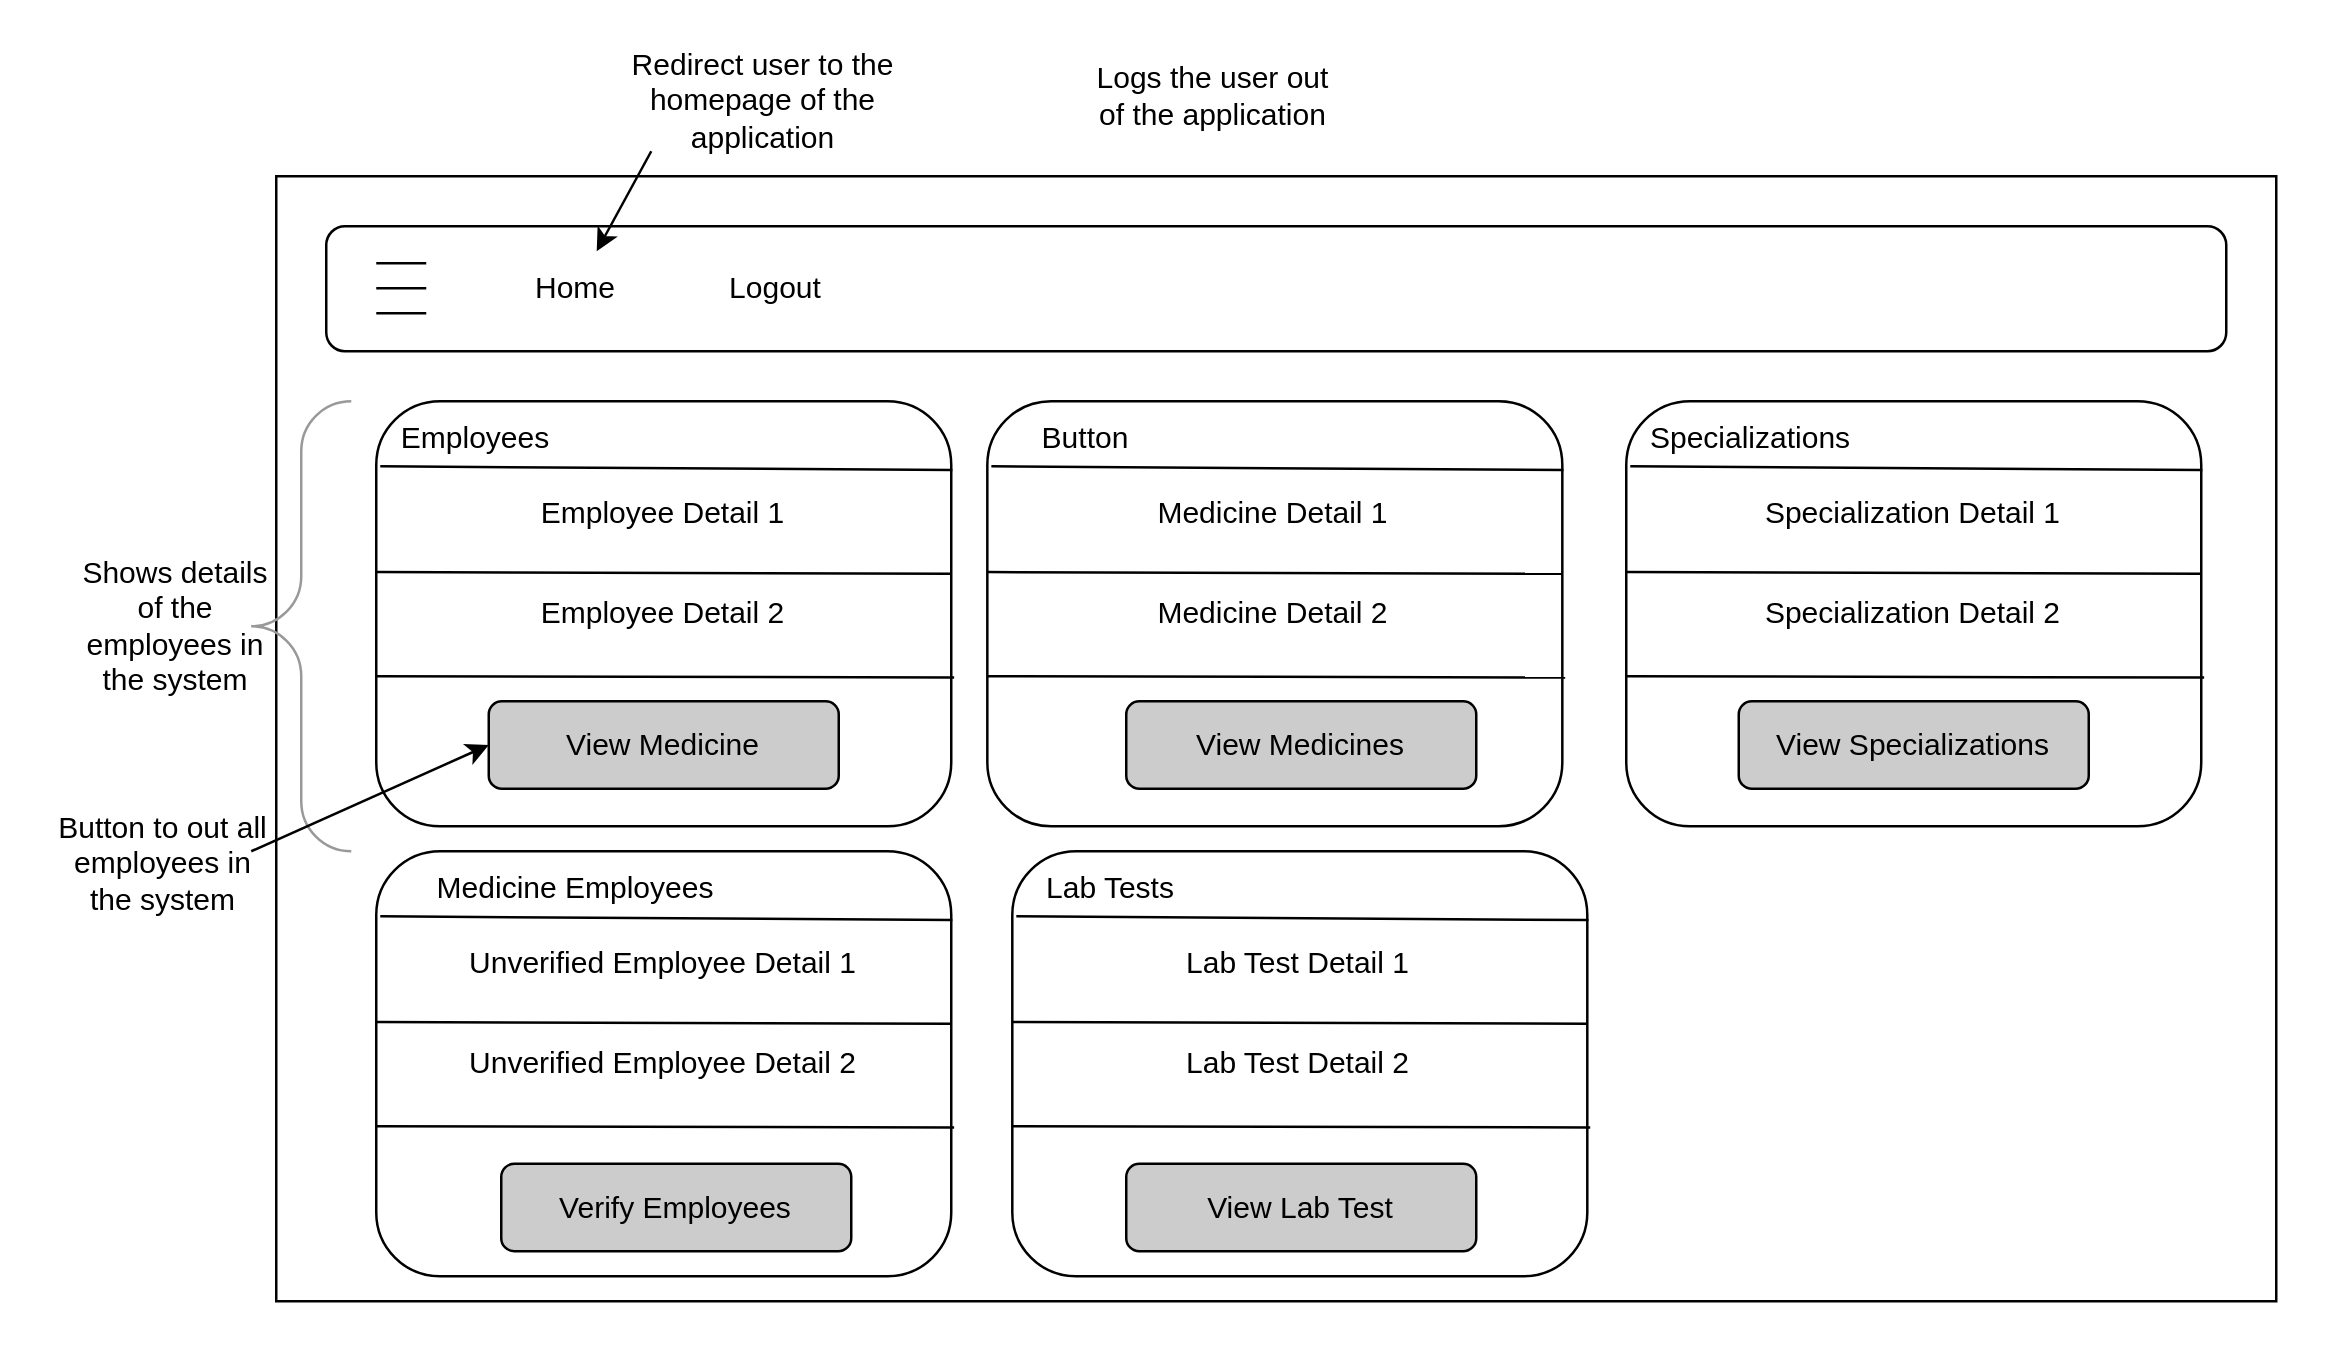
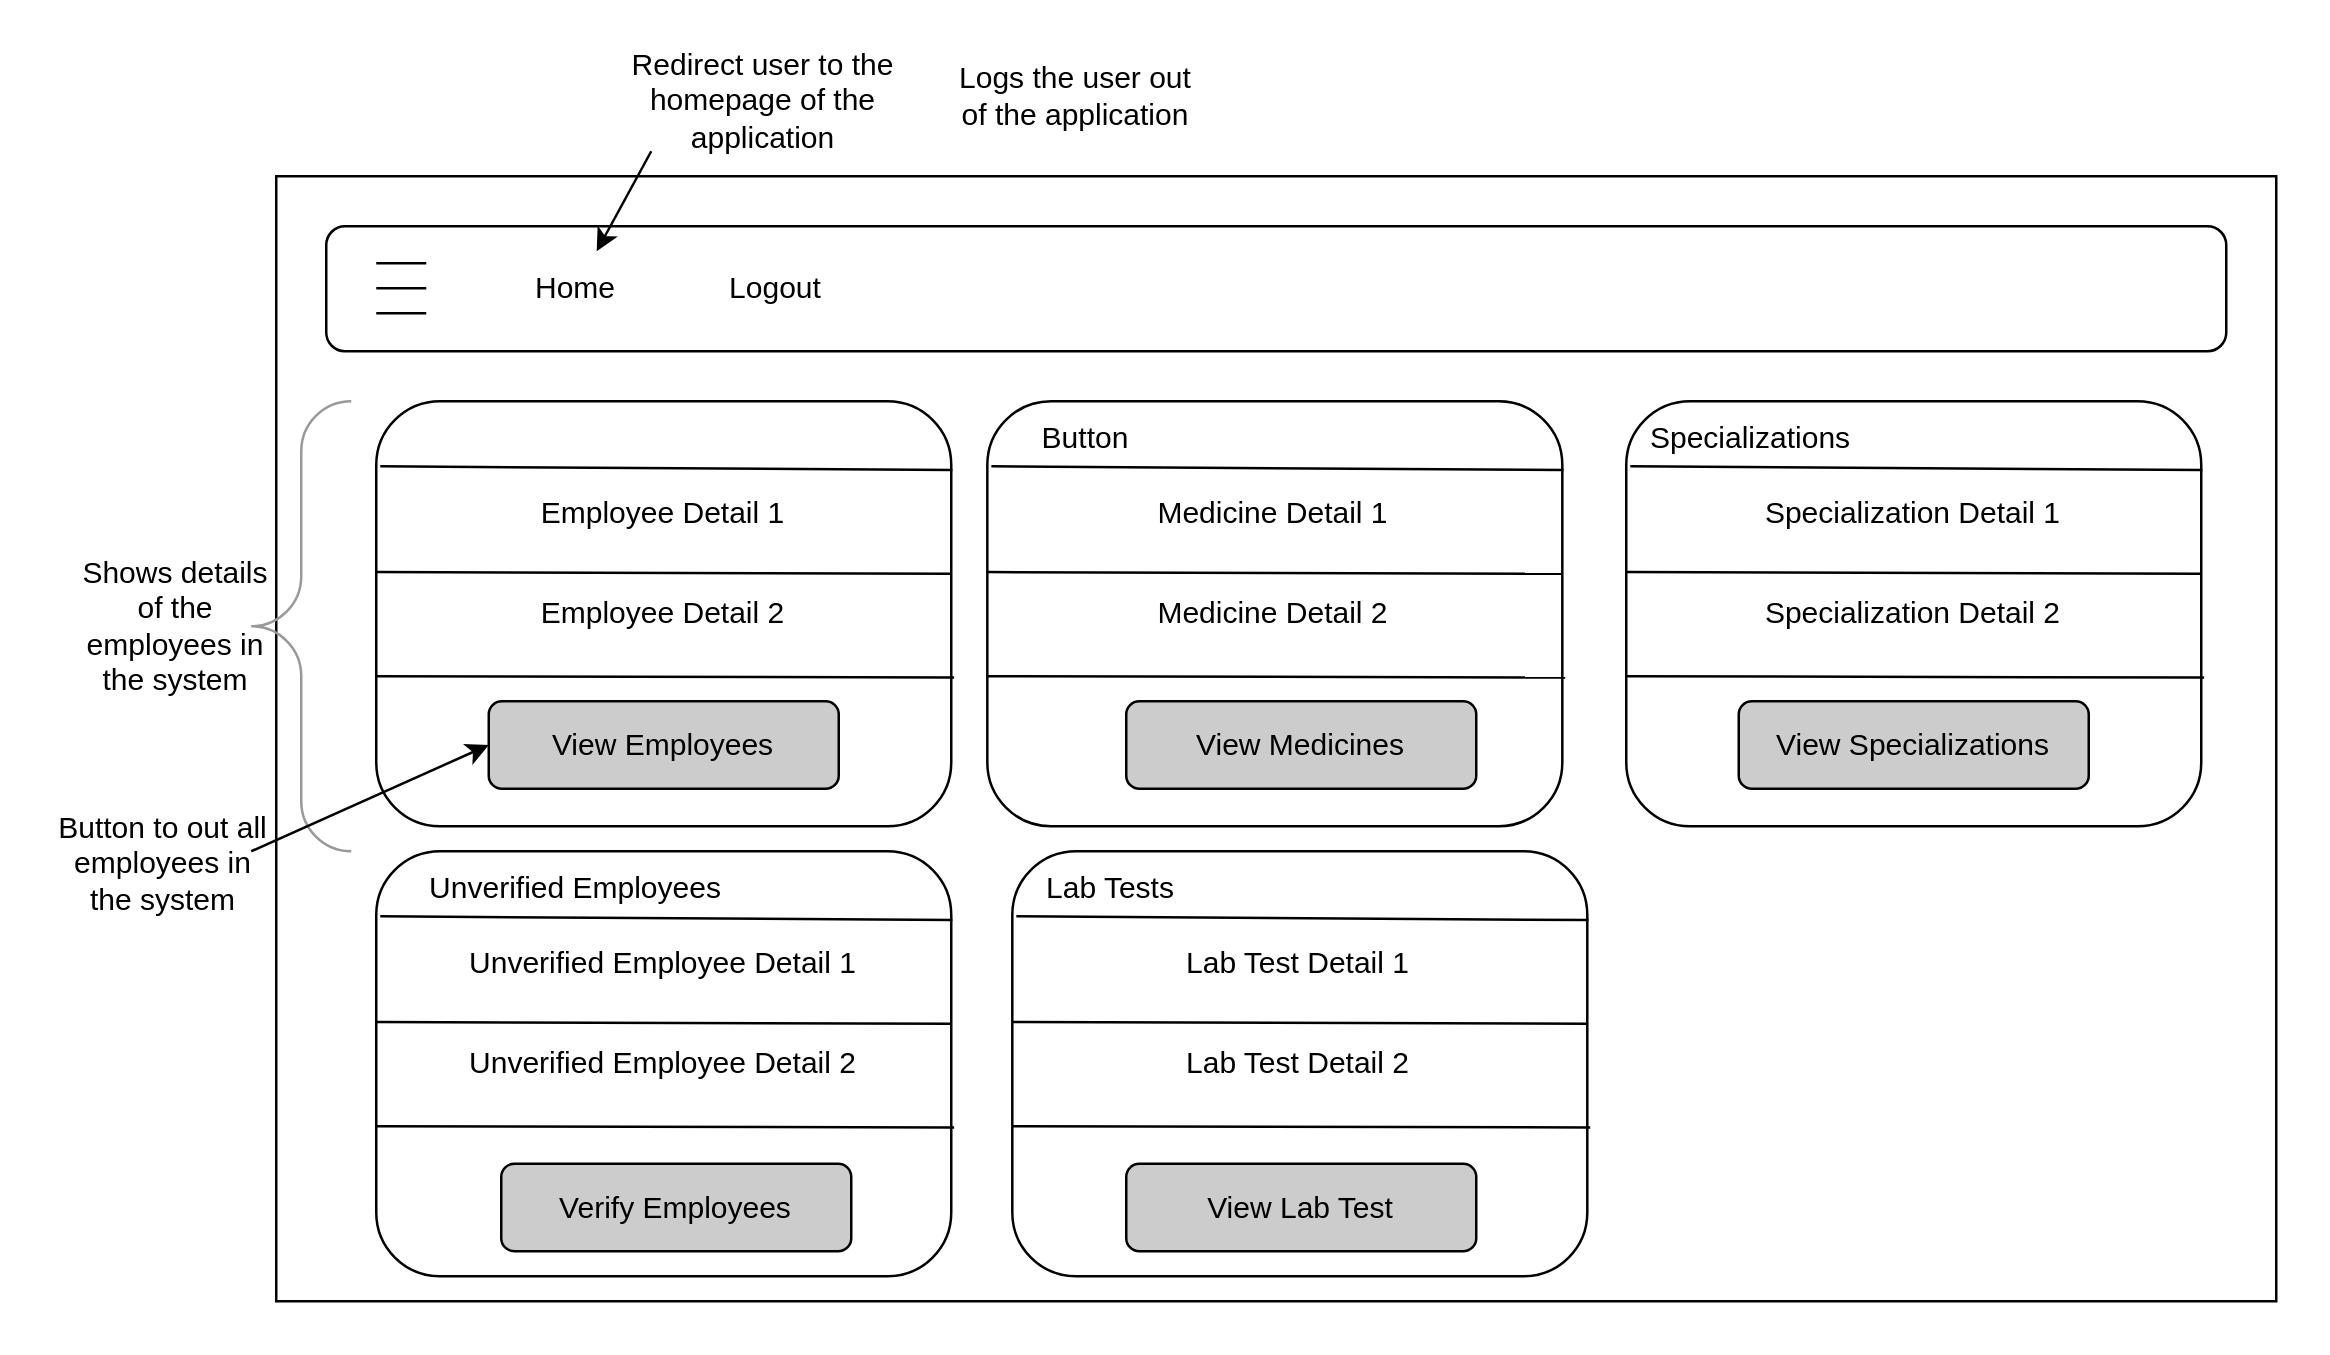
(1214, 95) -> (1076, 95)
(476, 439) -> none
(664, 746) -> (664, 746)
(576, 889) -> (576, 889)
